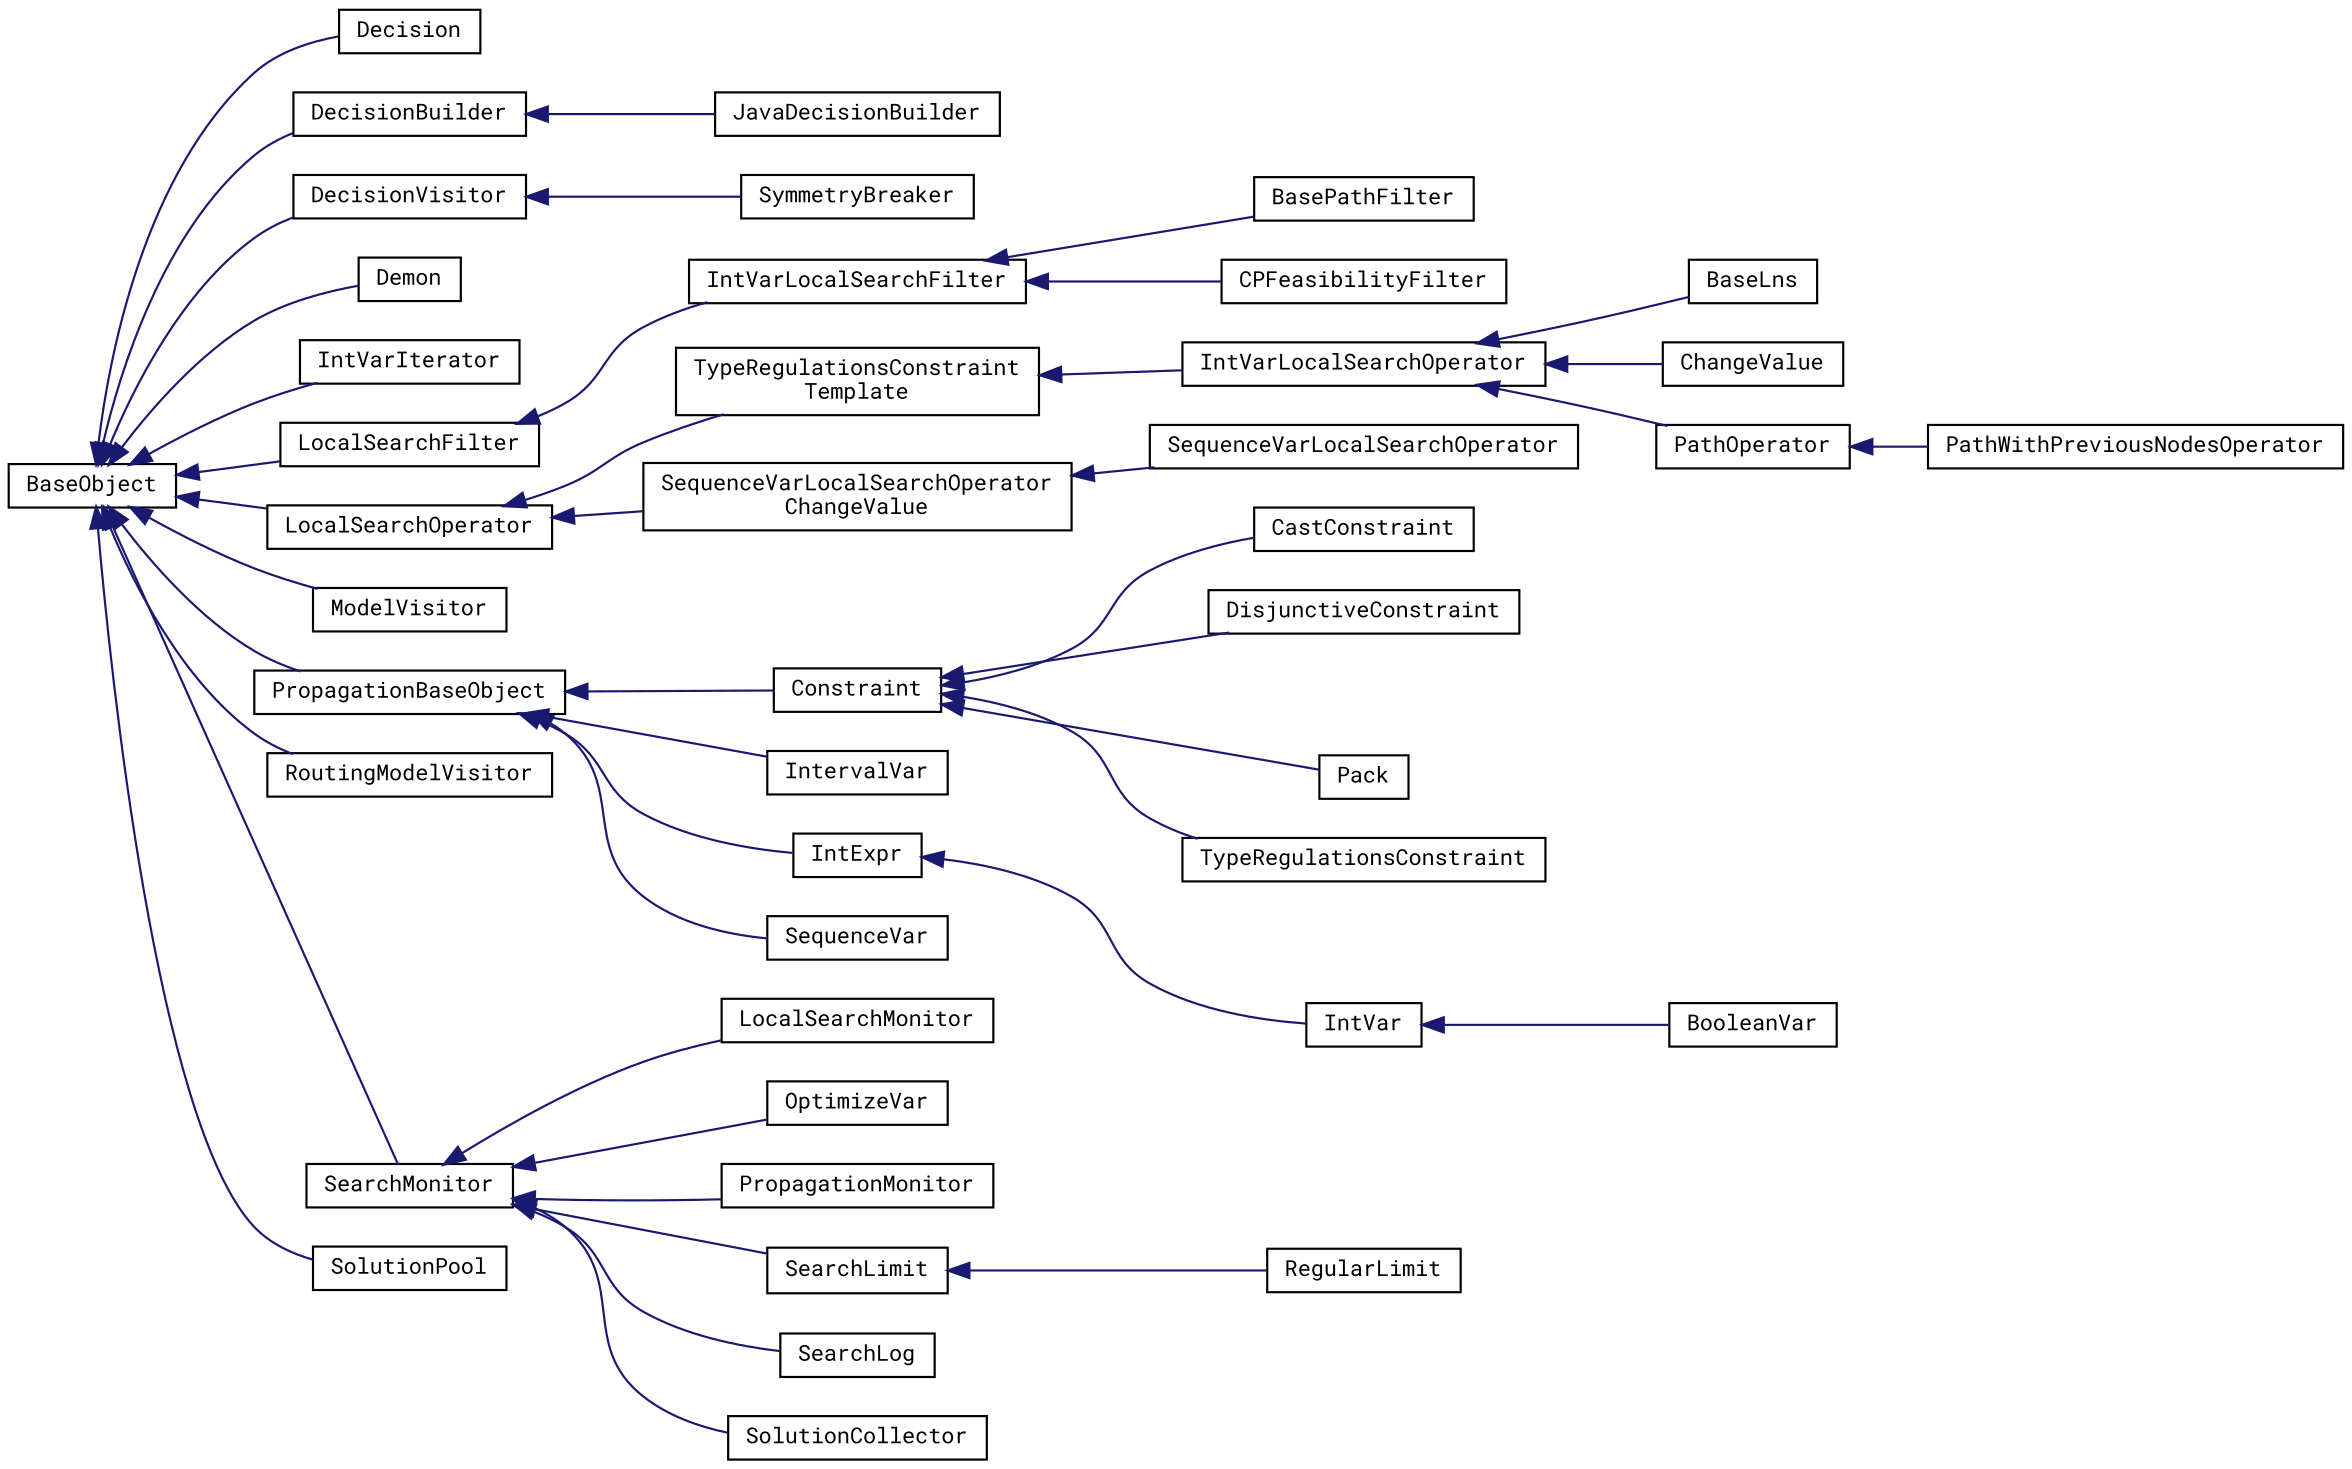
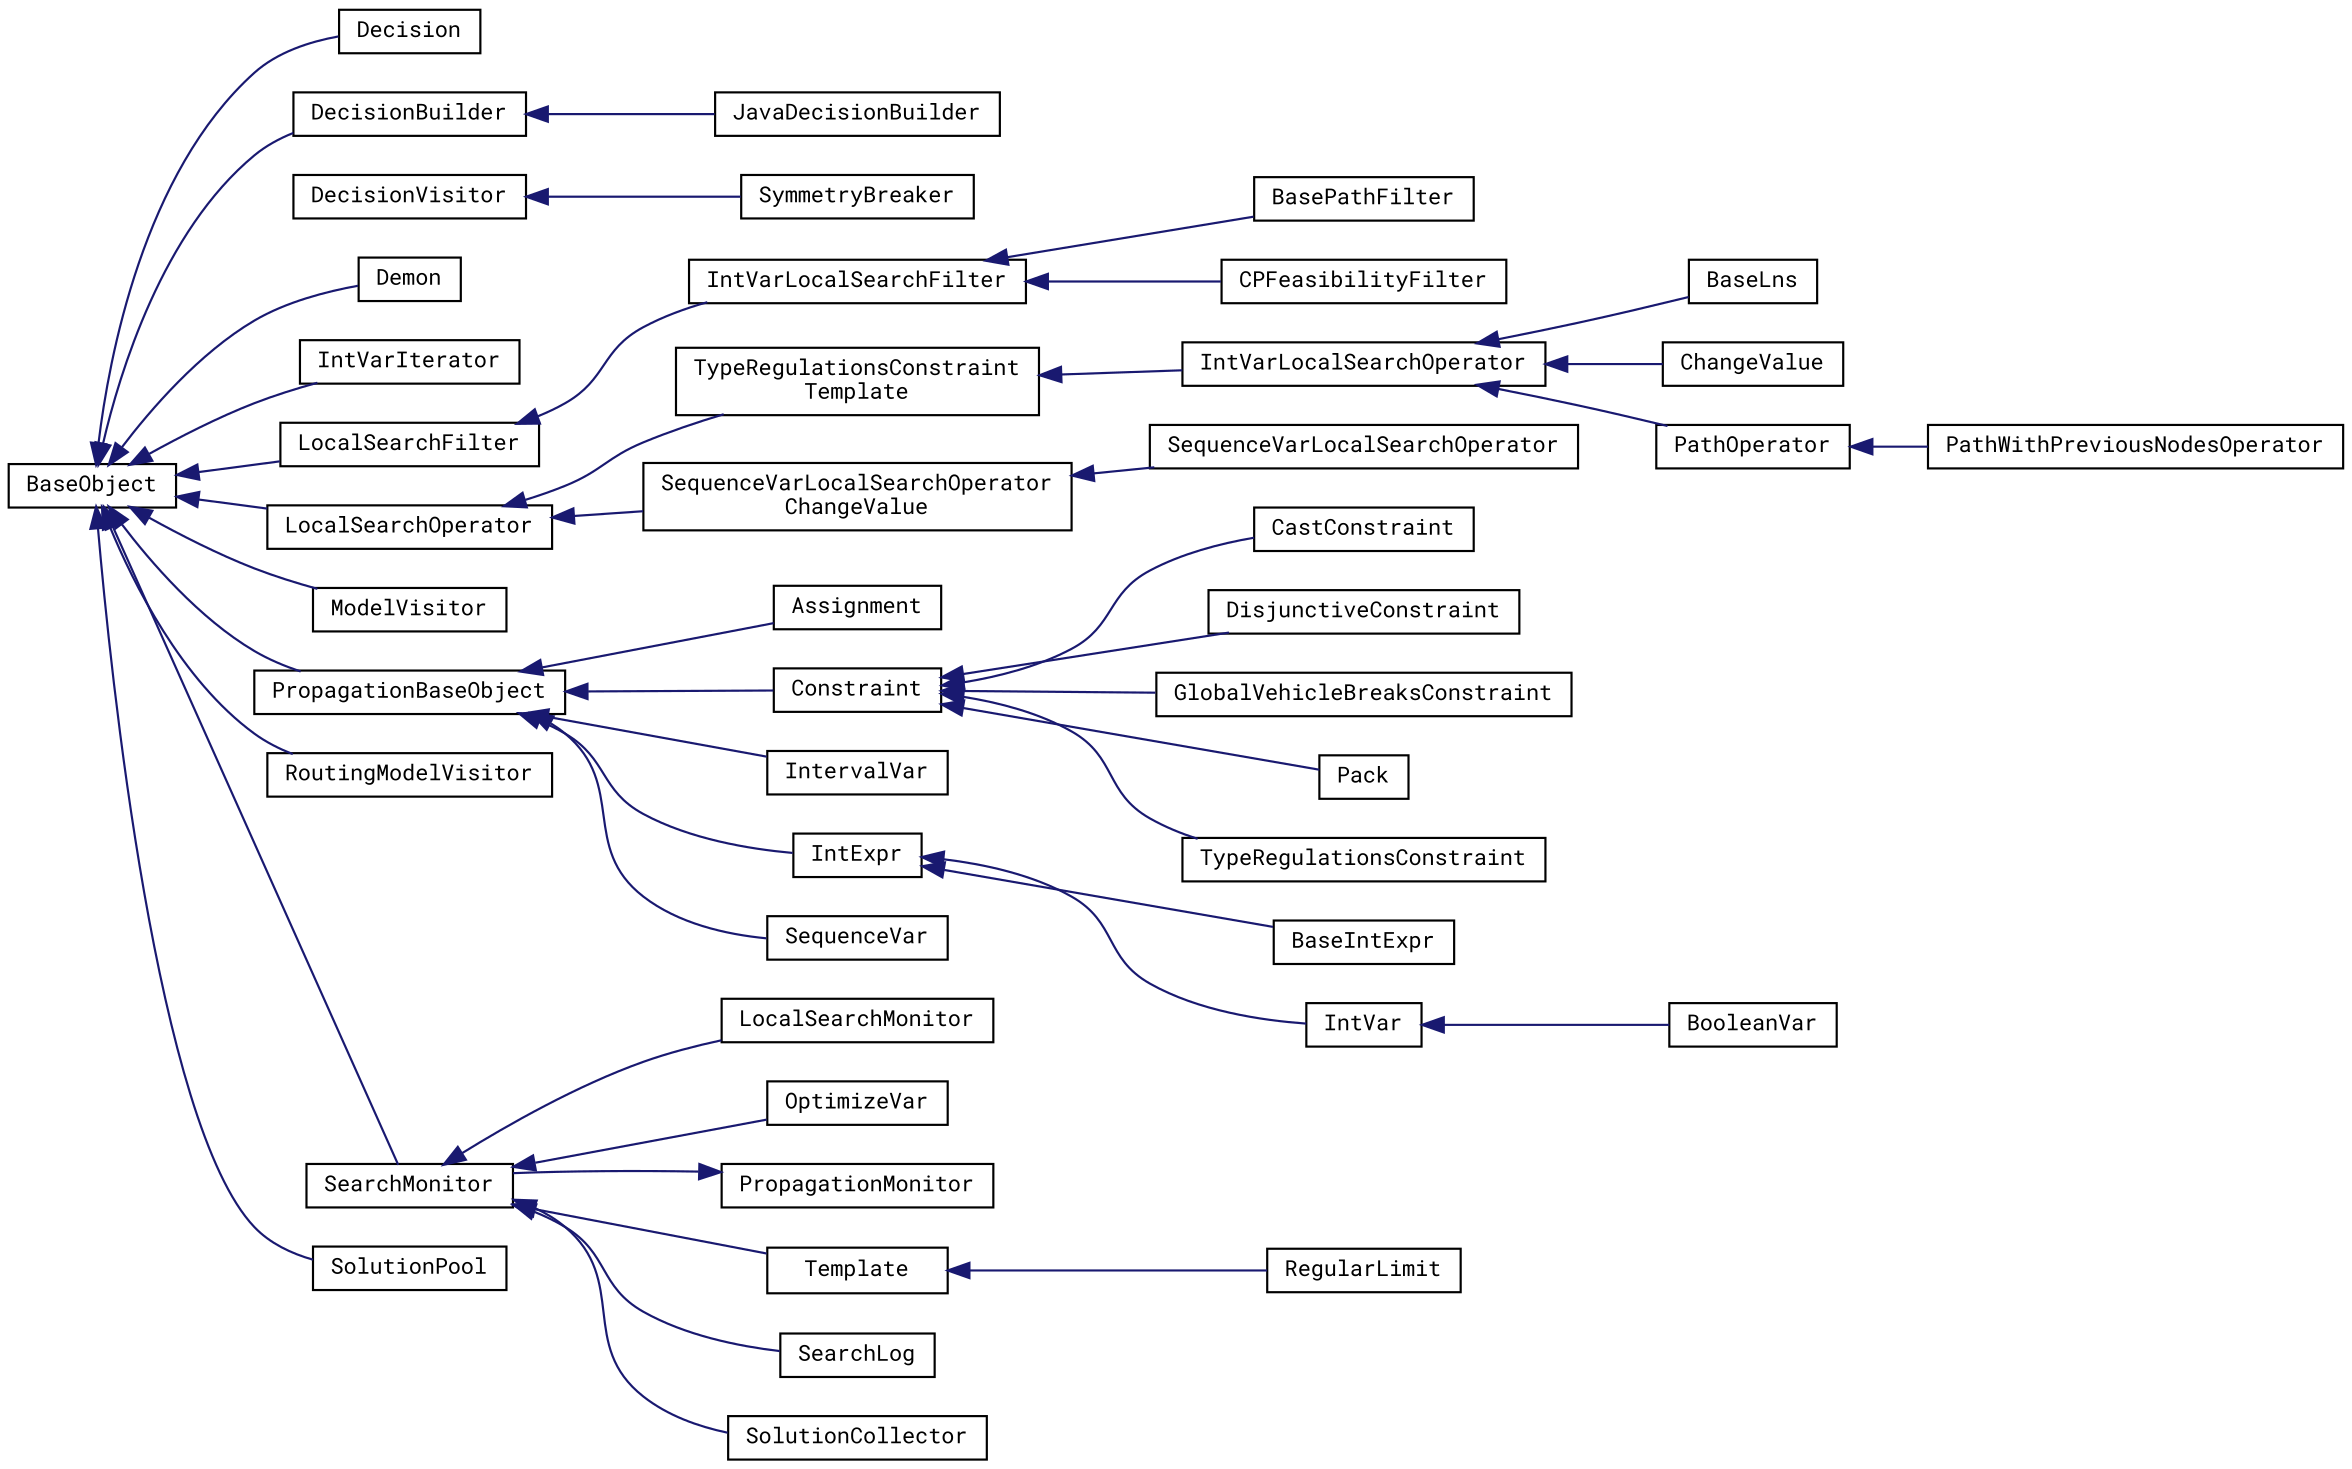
(181, 314) -> none
none -> (857, 608)
none -> (1364, 694)
none -> (1364, 942)
(628, 1200) -> (606, 1171)
(857, 1270) -> (857, 1270)
